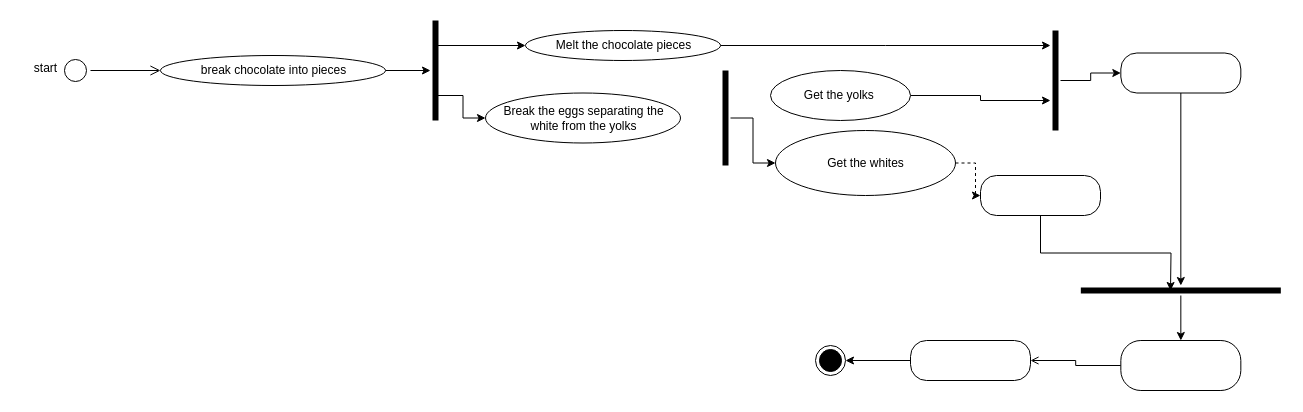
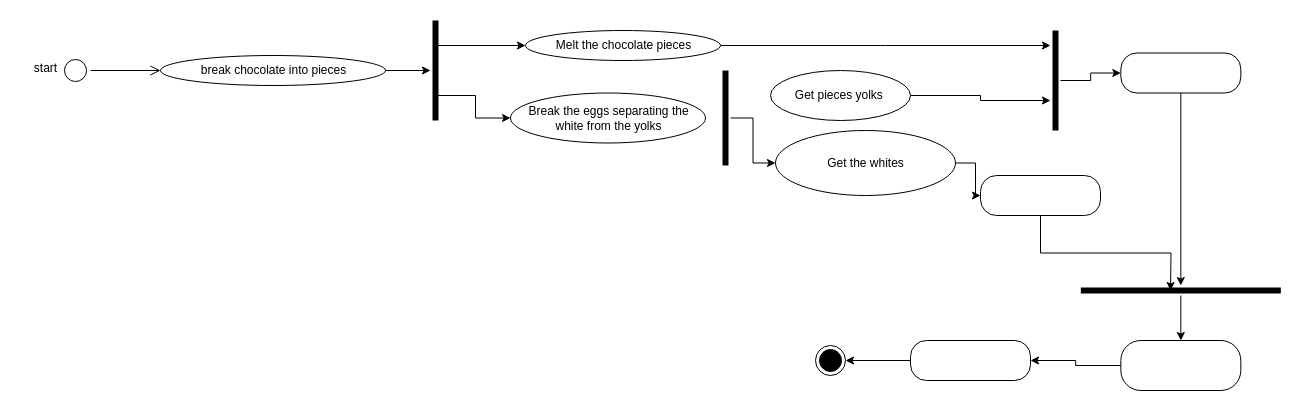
(841, 96) -> (841, 96)
(583, 118) -> (608, 118)
(976, 168) -> (976, 168)
(1036, 361) -> (1038, 361)
